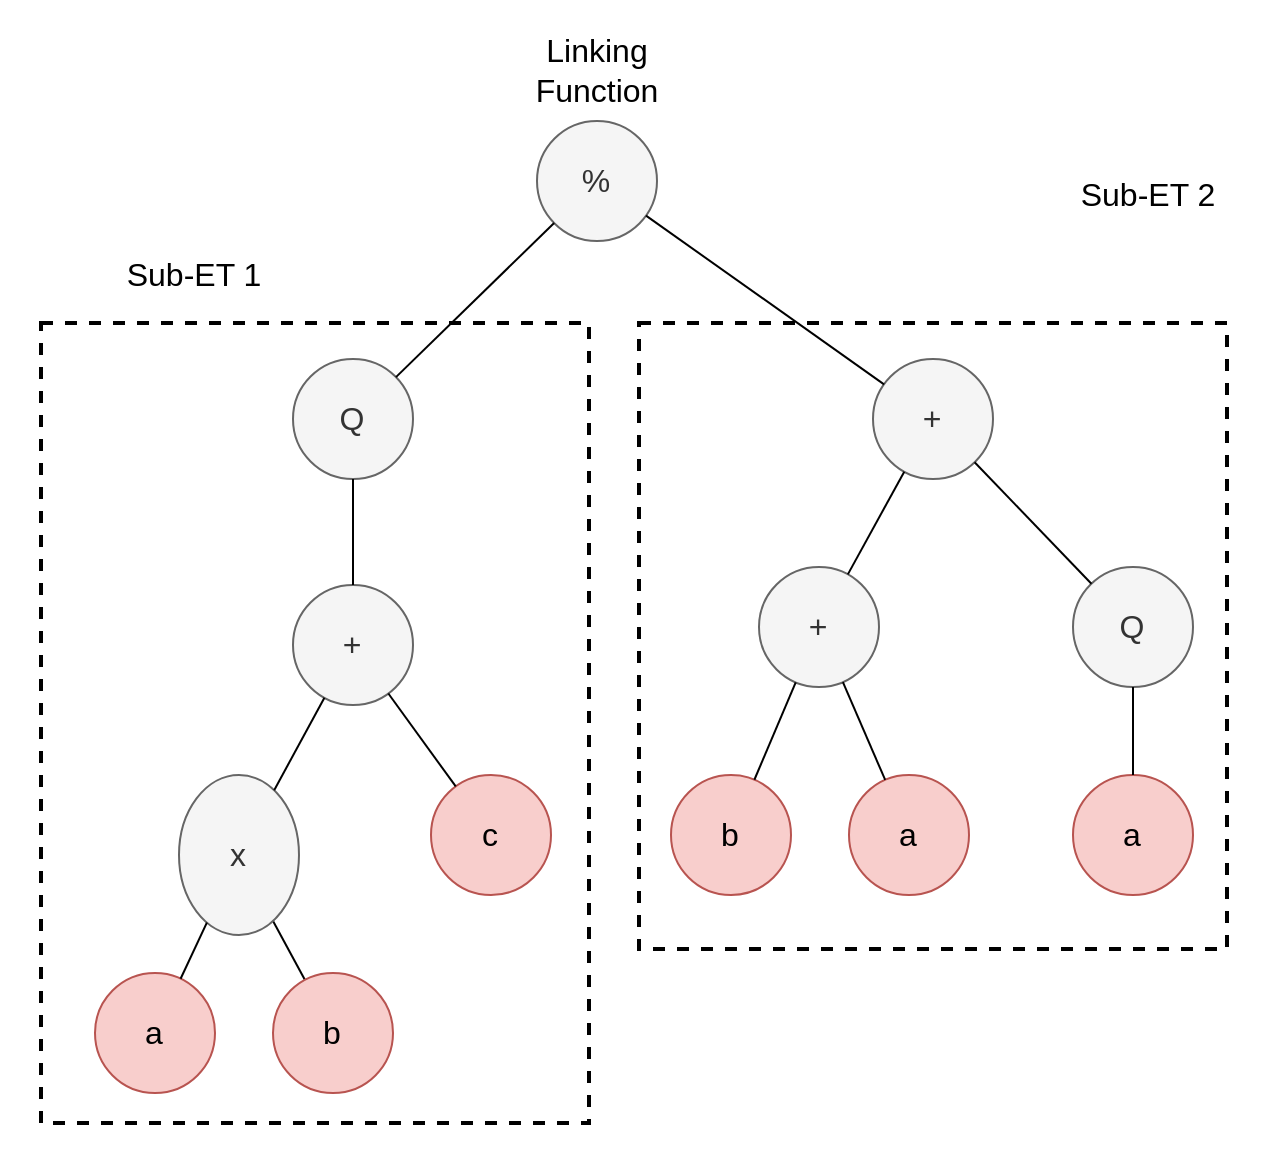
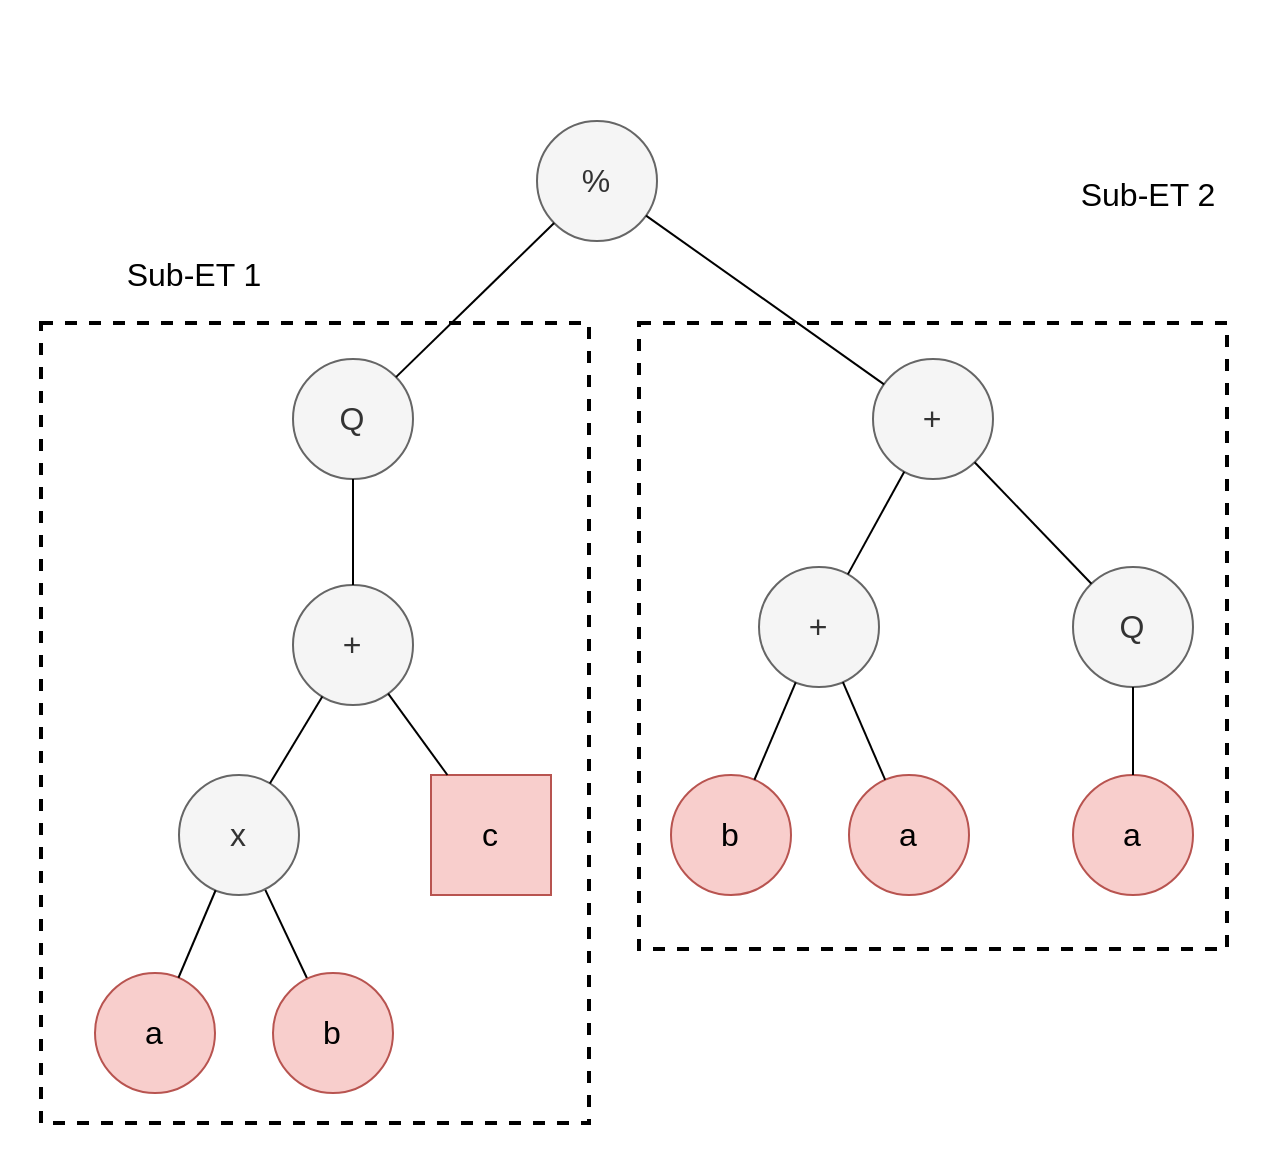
(597, 71) -> none
(491, 835) -> (491, 835)
(239, 855) -> (239, 835)
